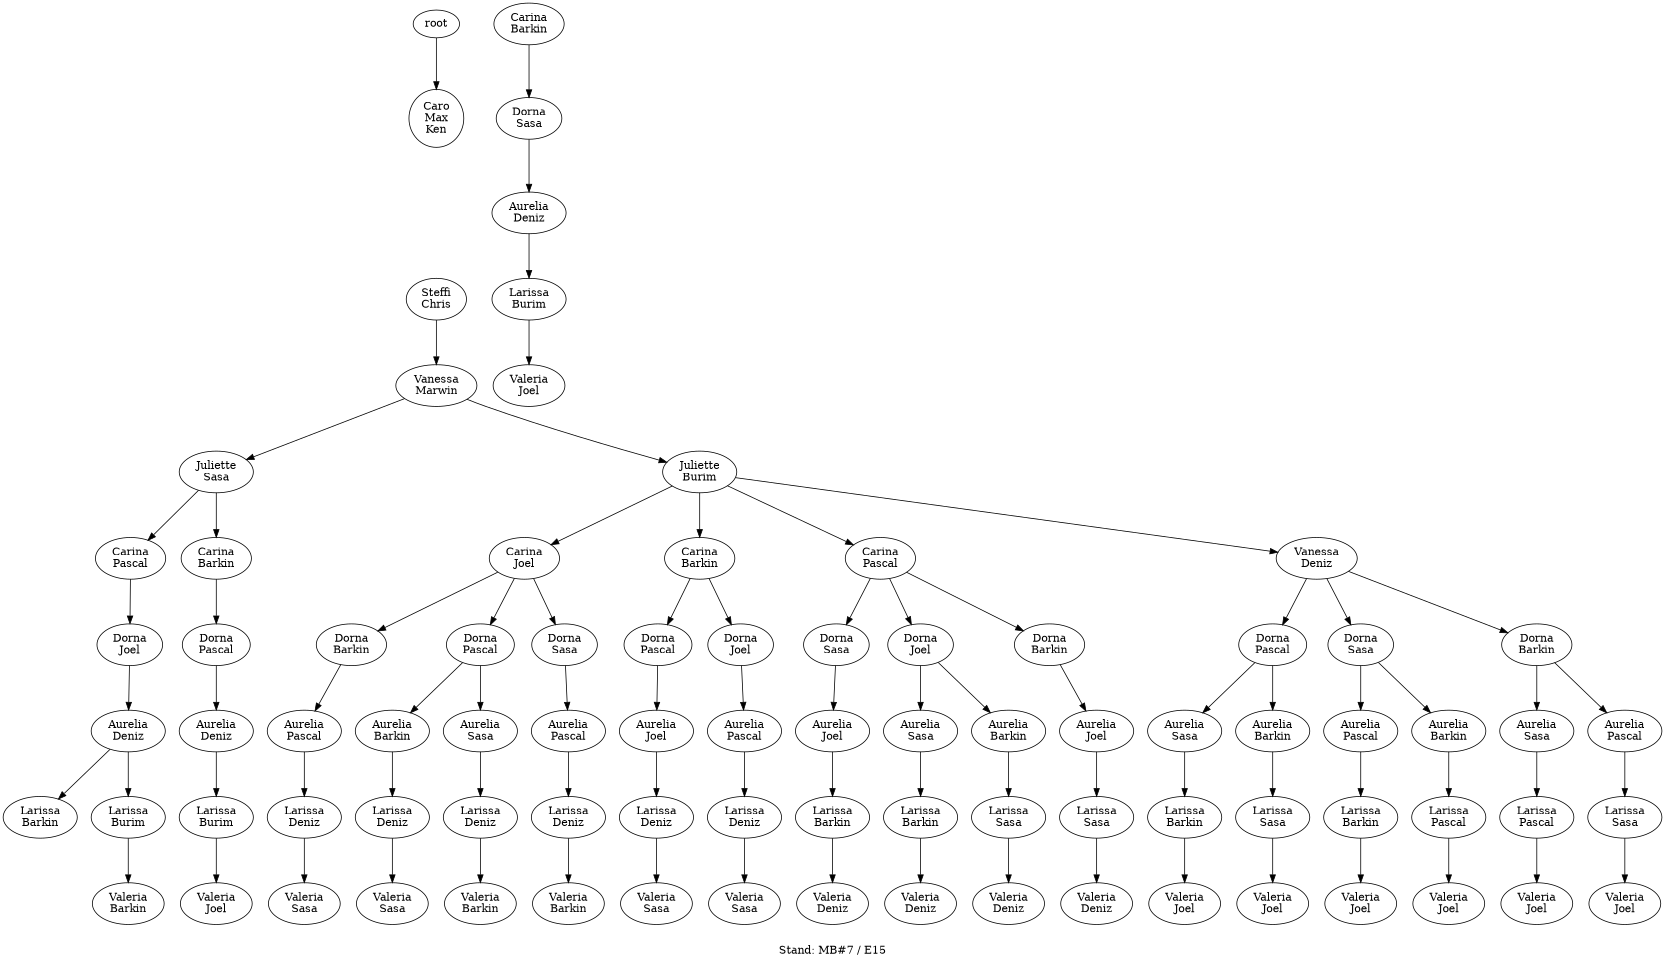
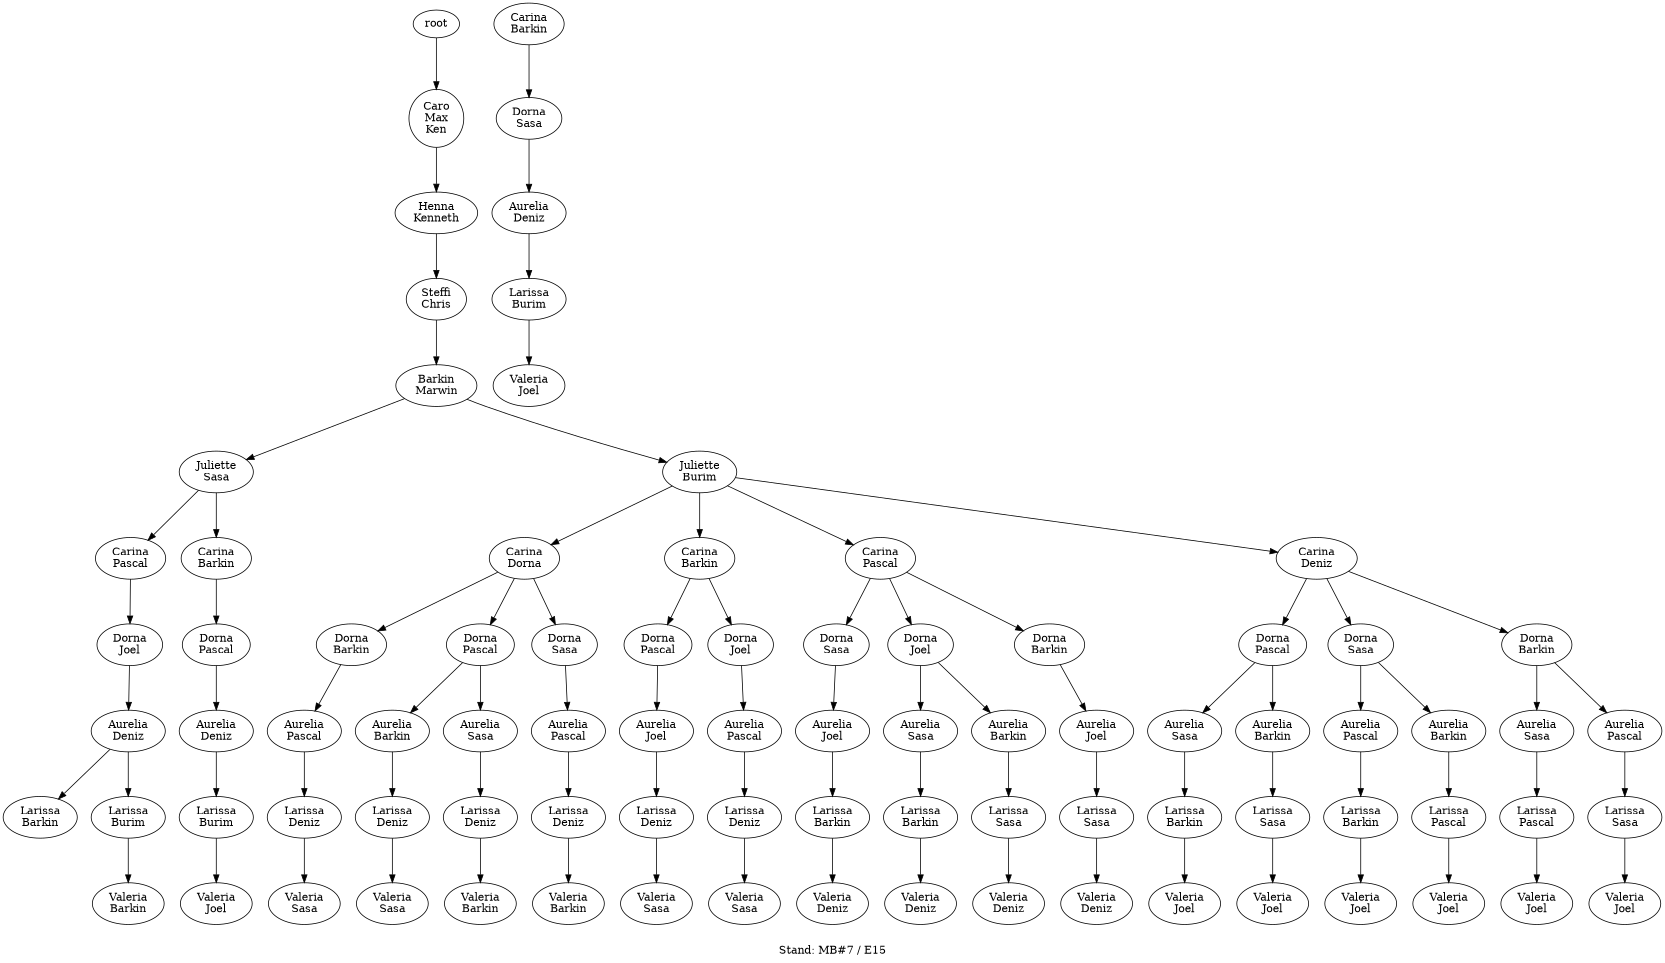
none -> (436, 213)
(436, 386) -> (436, 386)
(524, 558) -> (524, 558)
(1317, 558) -> (1317, 558)
